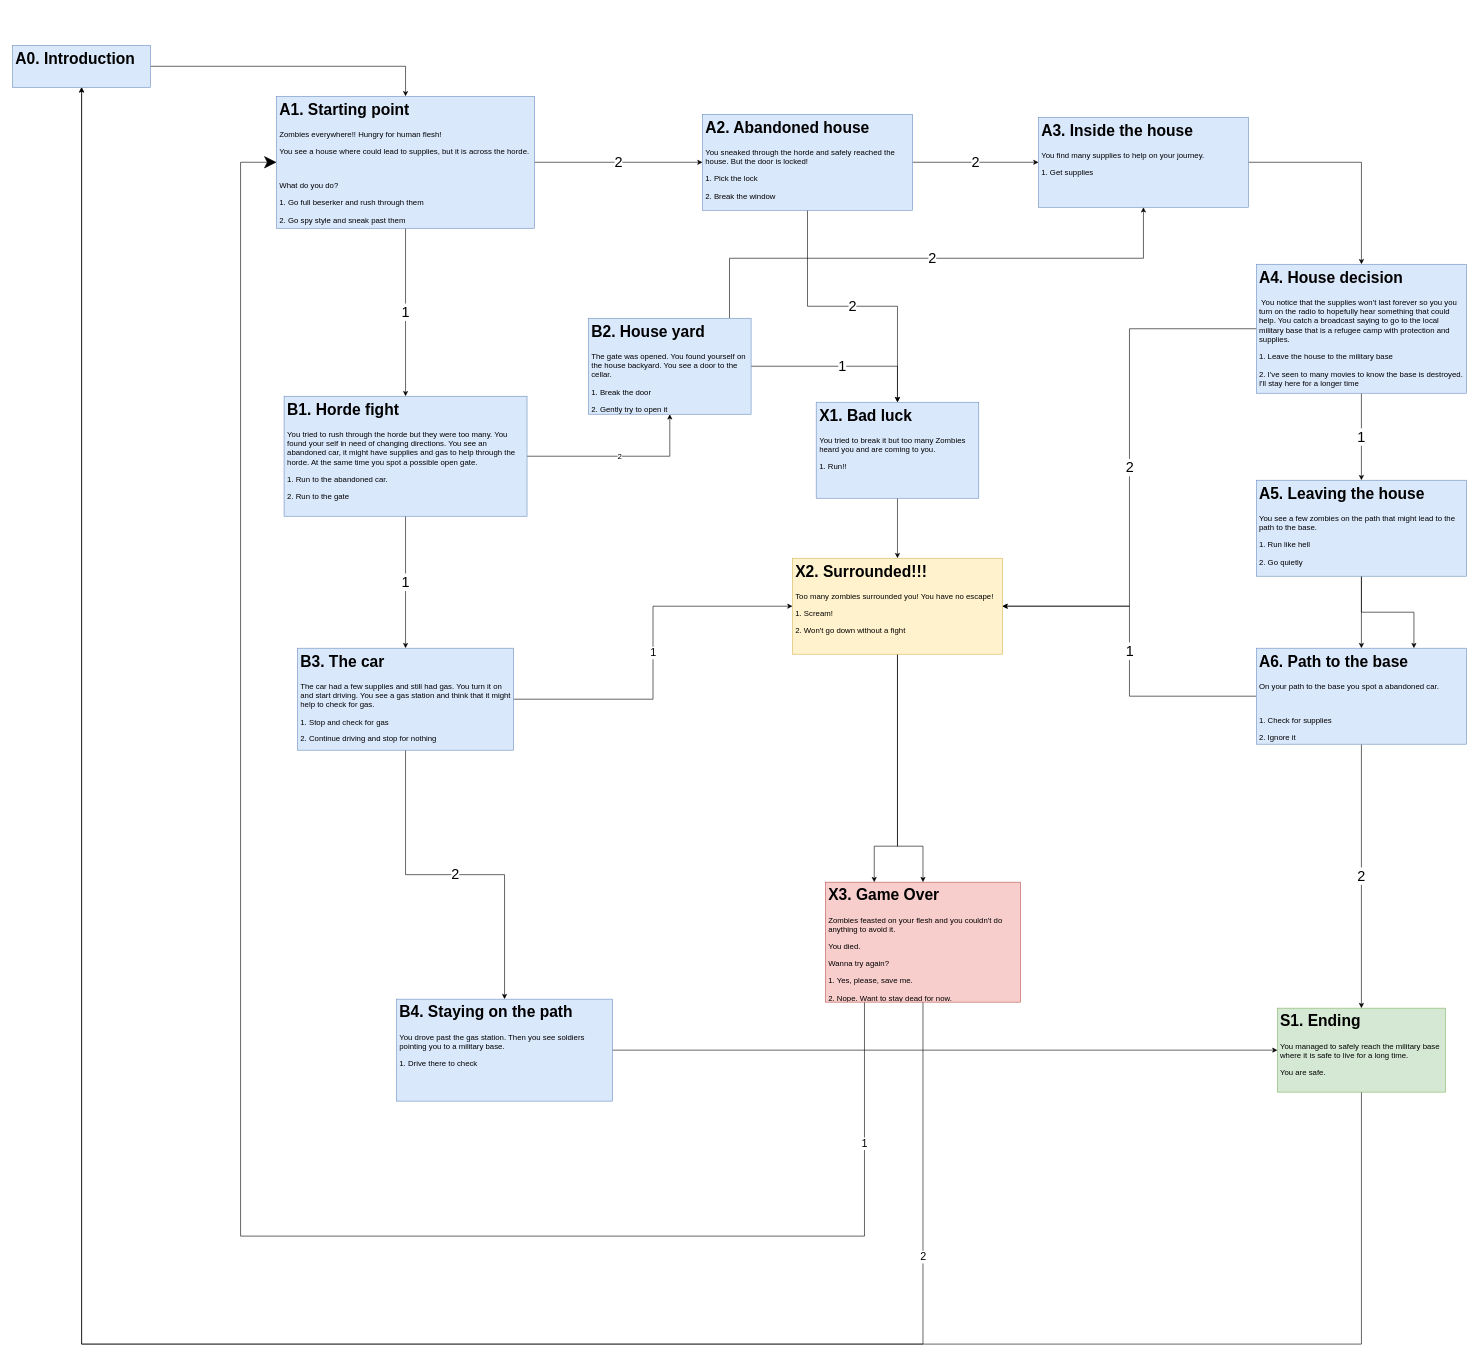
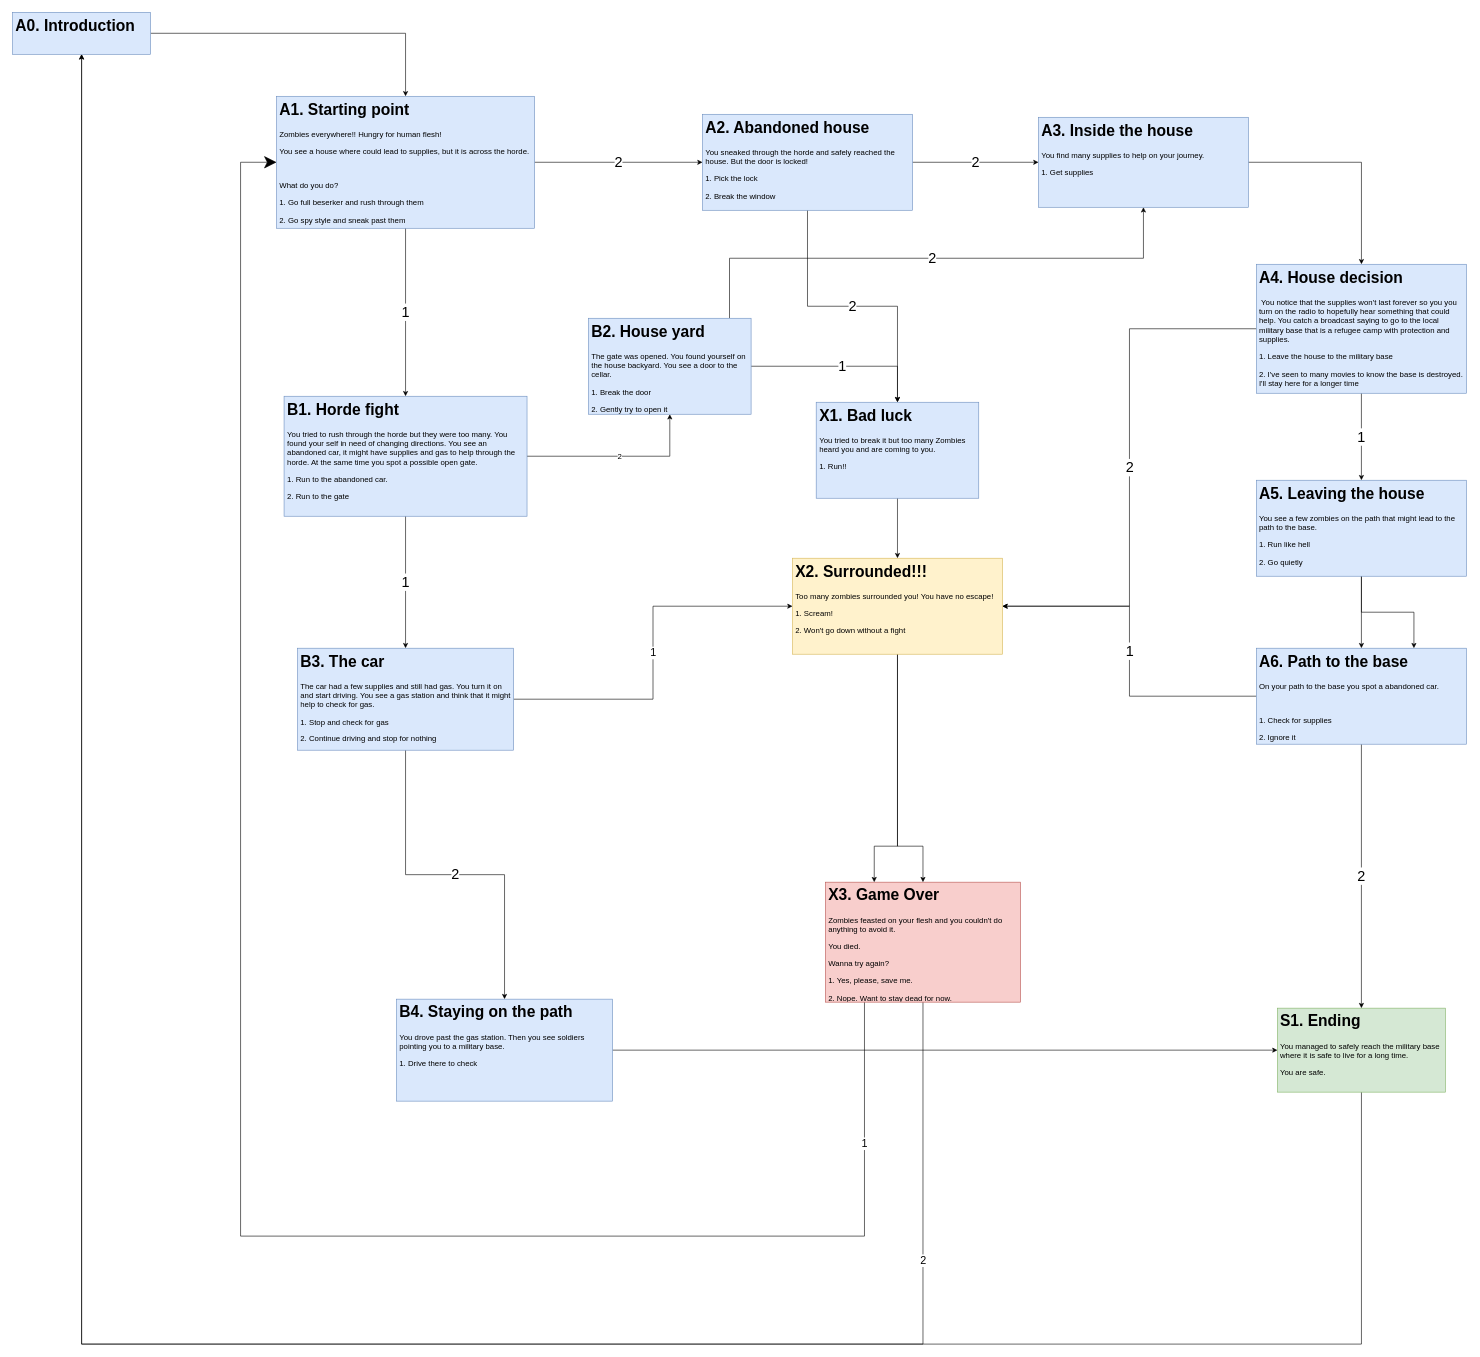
(81, 66) -> (81, 33)
